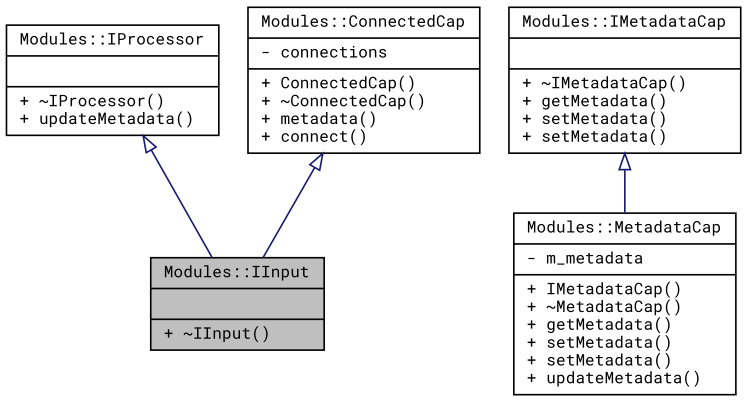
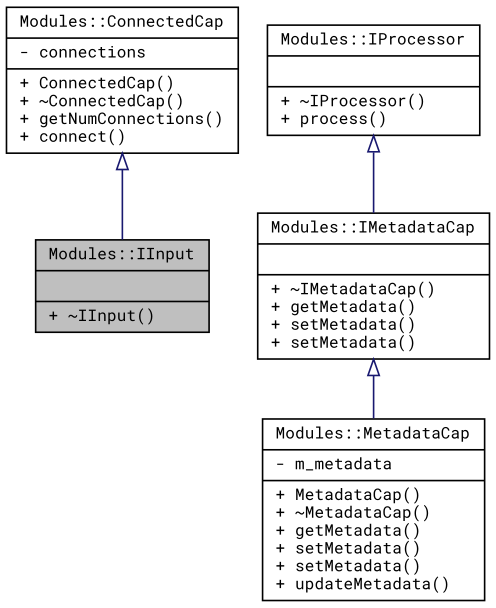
(108, 119) -> (335, 119)
(320, 119) -> (122, 119)
(182, 204) -> (374, 183)
(605, 289) -> (349, 495)
